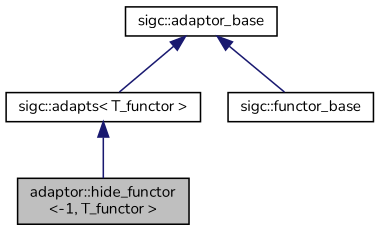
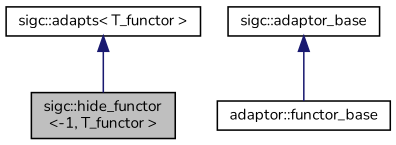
(147, 69) -> none
(301, 107) -> (304, 116)
(103, 201) -> (103, 116)
